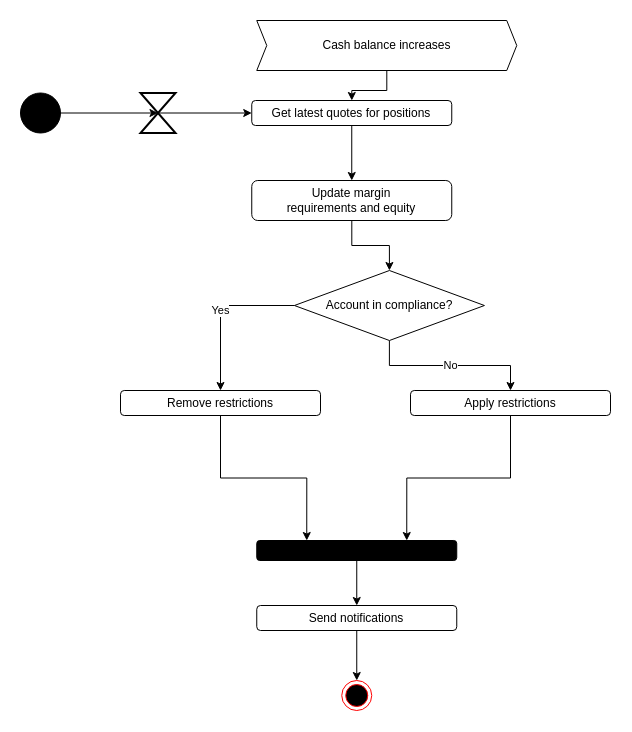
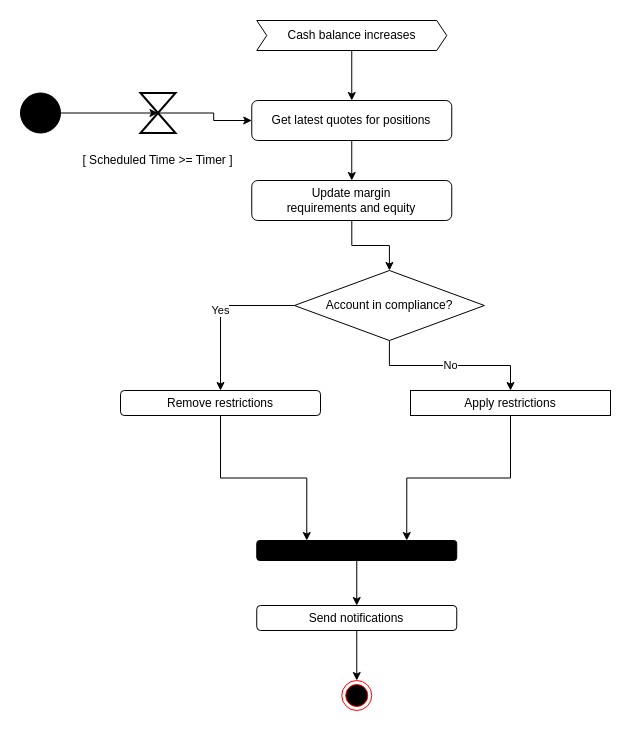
(387, 46) -> (352, 36)
(352, 113) -> (352, 121)
none -> (158, 161)
(511, 403) -> (511, 403)
